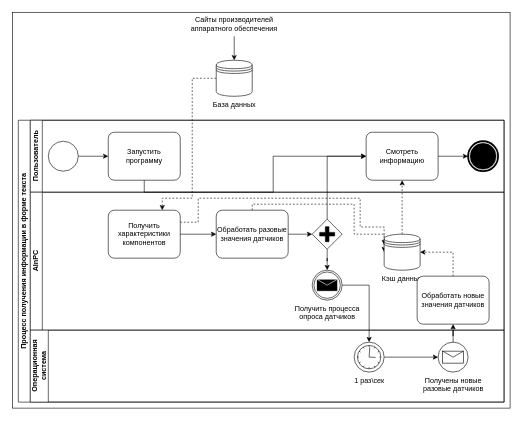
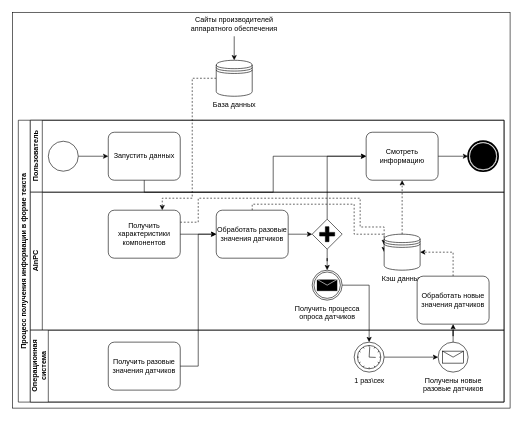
(144, 156) -> (144, 156)
none -> (198, 310)
none -> (144, 366)
